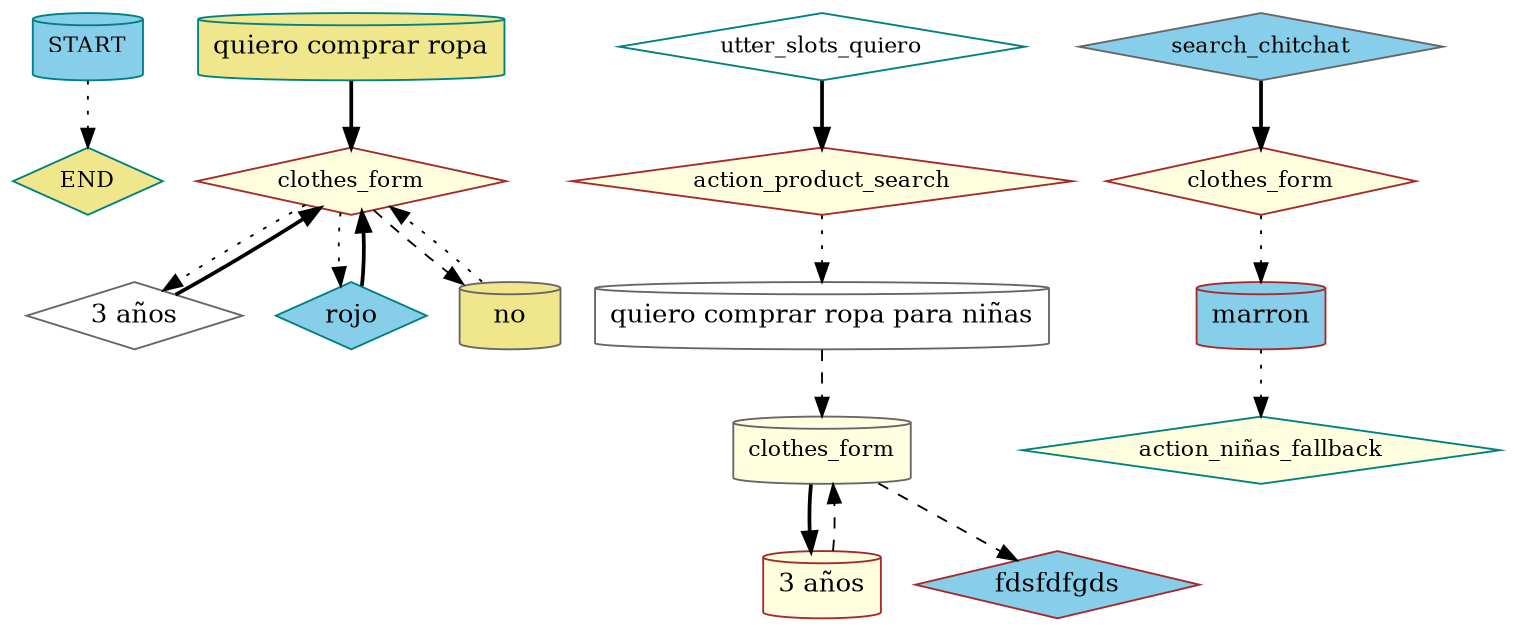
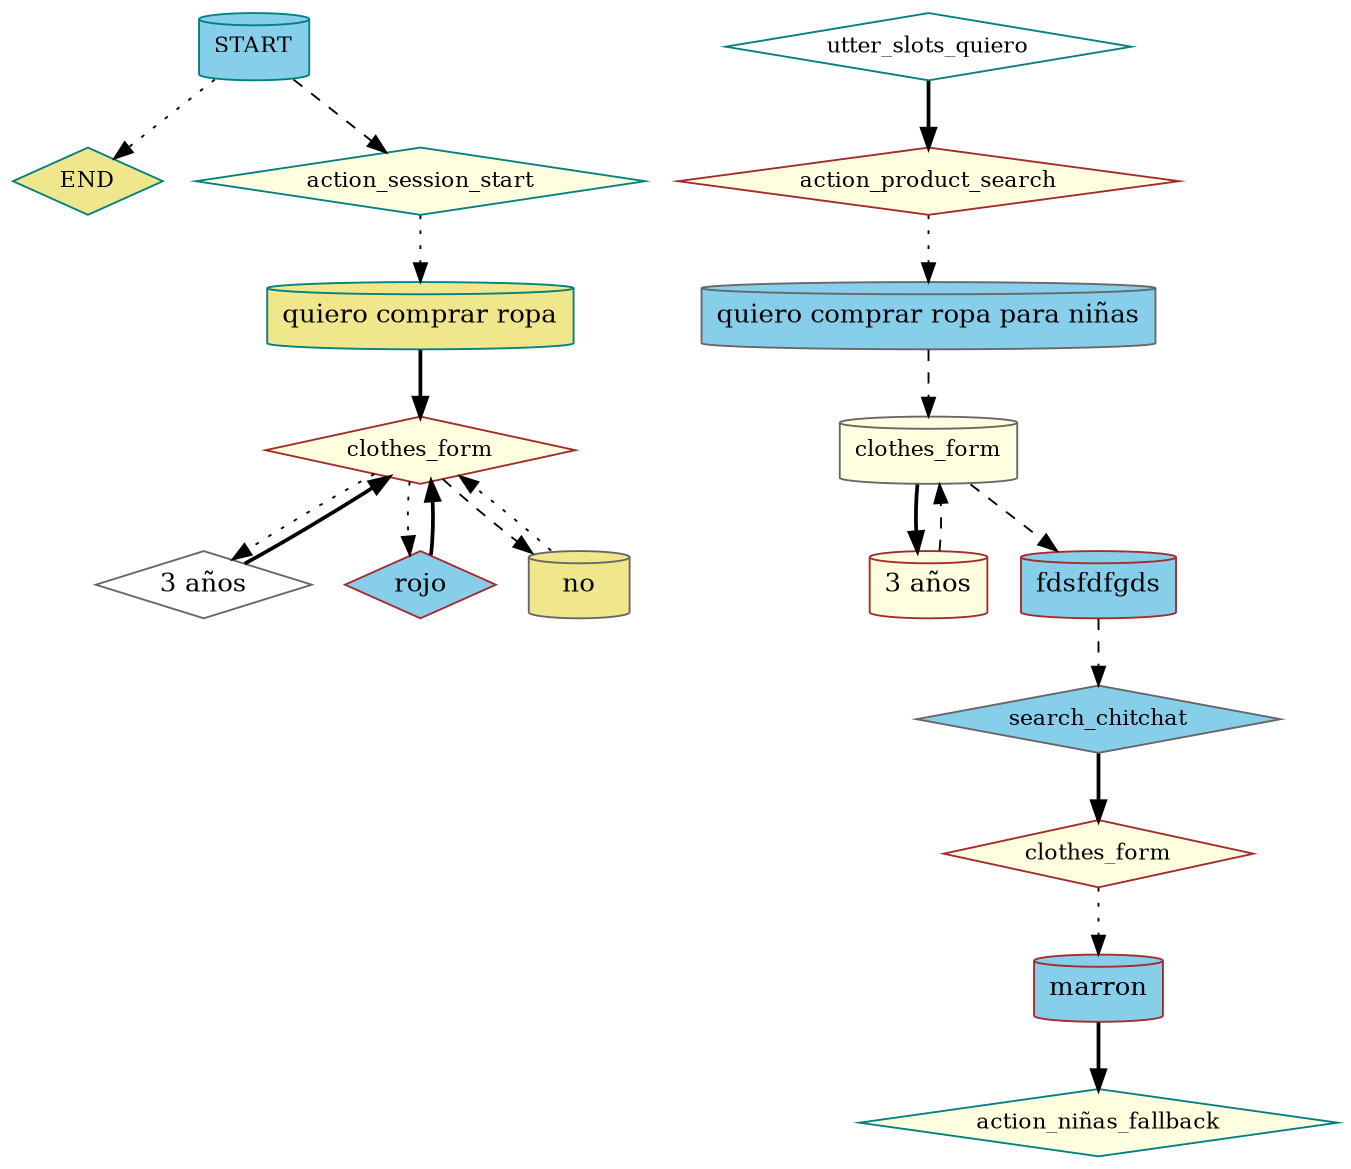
none -> (420, 181)
(351, 316) -> (420, 585)
(822, 316) -> (929, 316)
(1261, 374) -> (1099, 1046)
(1057, 585) -> (1099, 585)
none -> (1099, 643)
